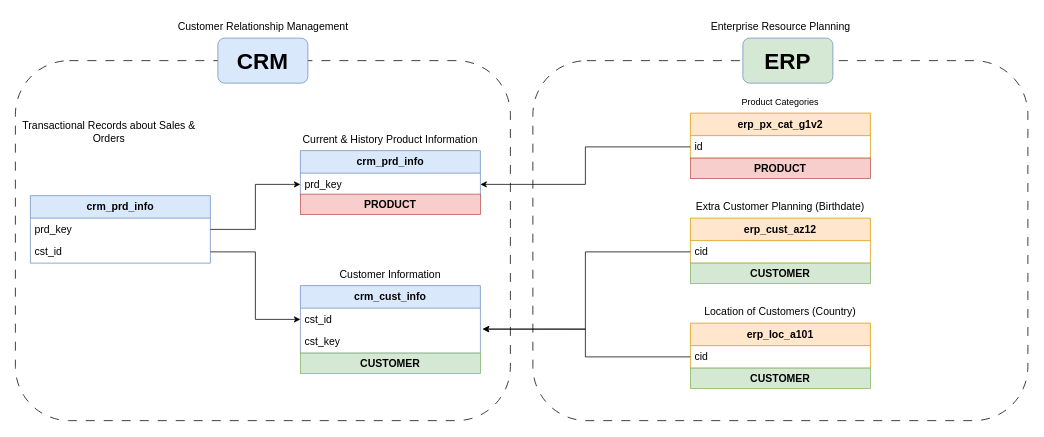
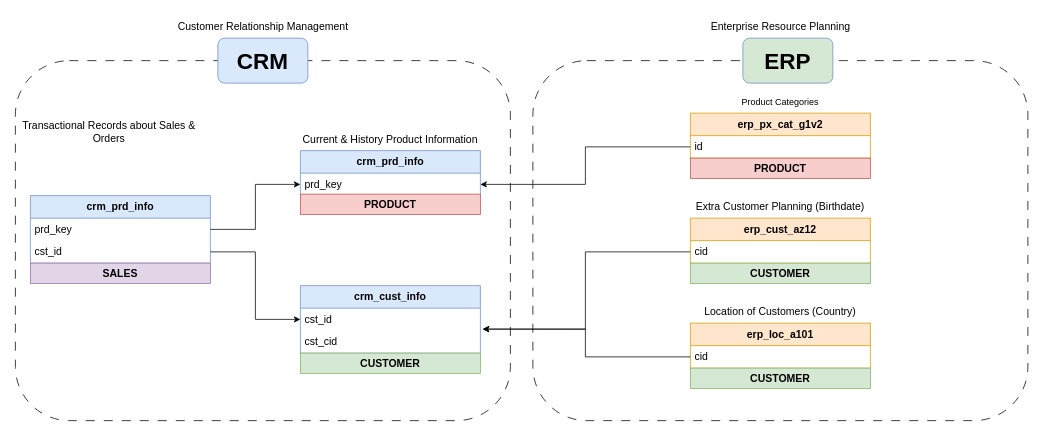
none -> (120, 273)
(390, 274) -> none
(323, 342) -> (321, 342)
